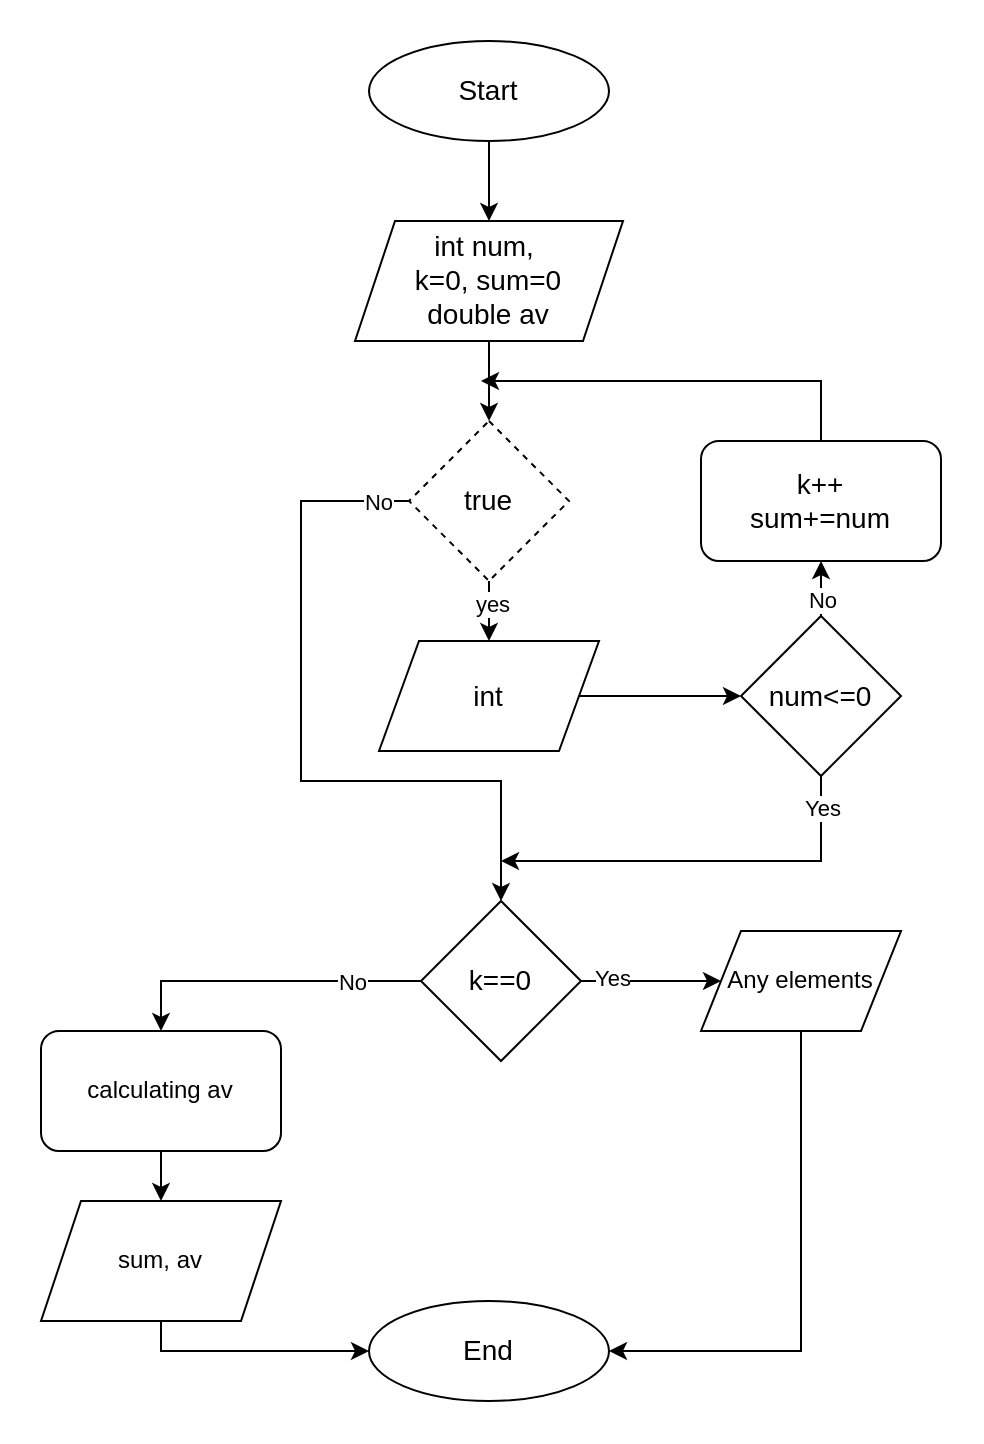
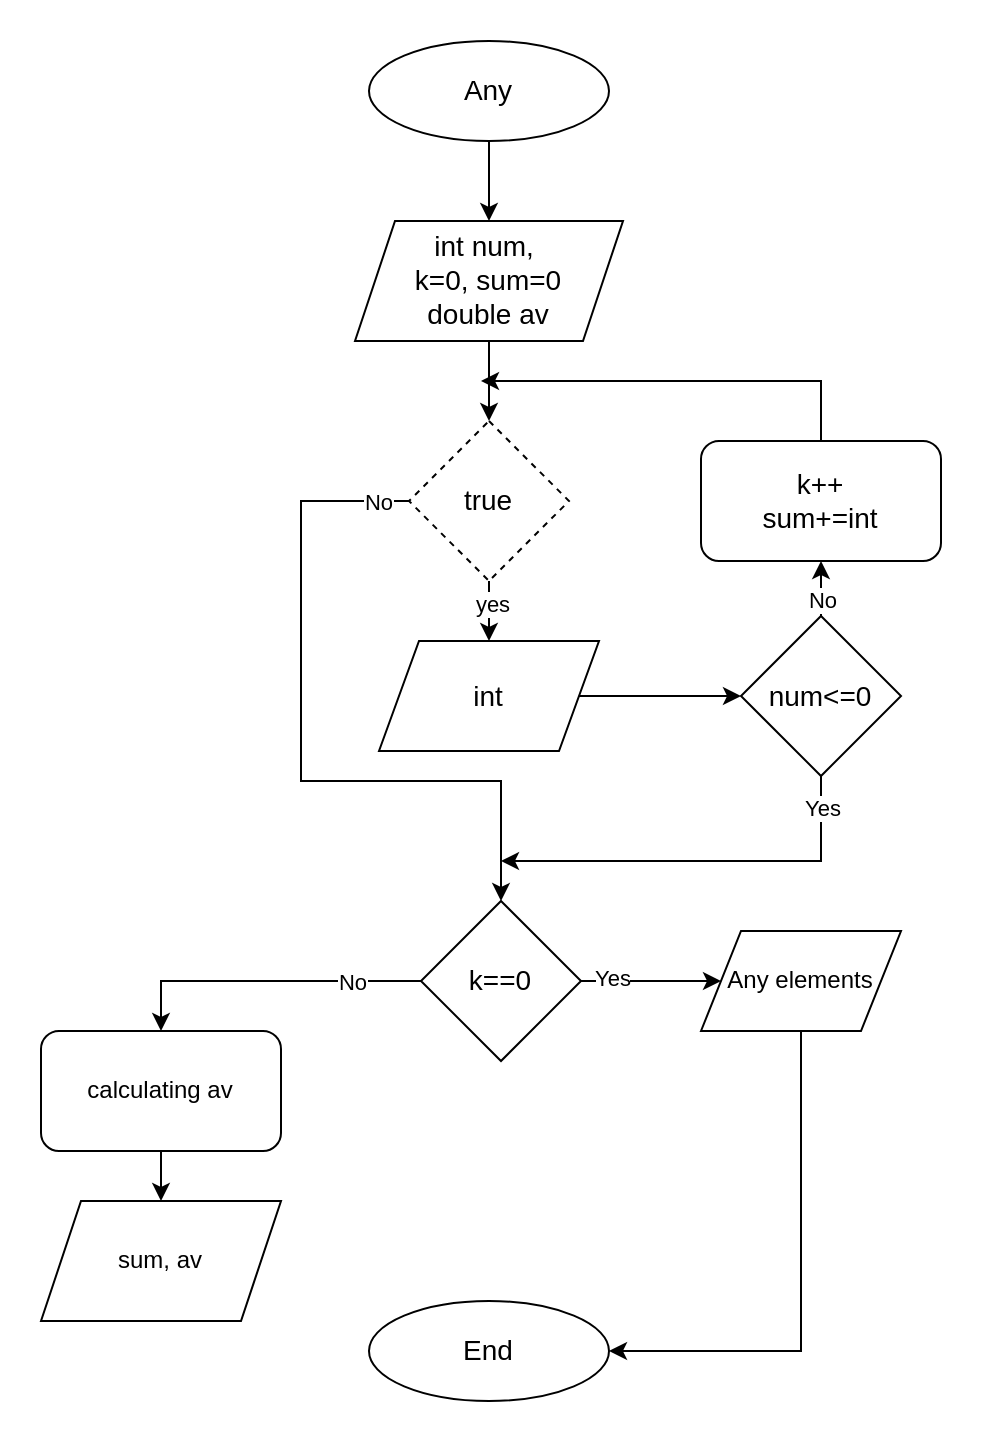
(489, 91) -> (489, 91)
(821, 501) -> (821, 501)
(243, 1351) -> none
